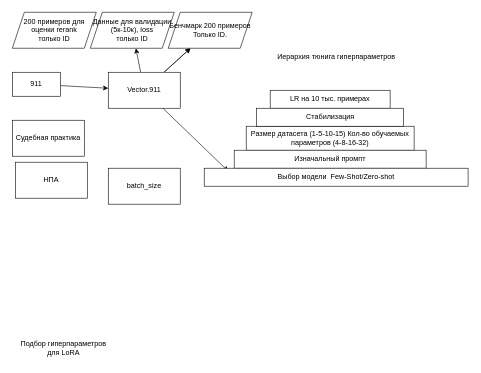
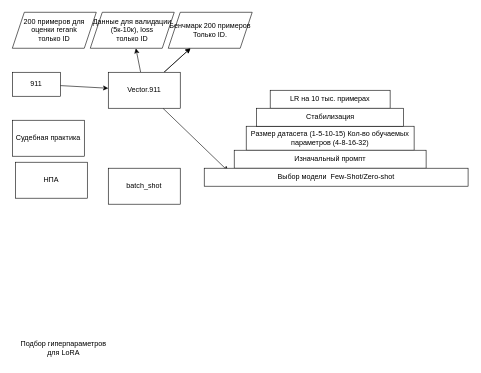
(336, 57) -> none
(144, 186) -> (144, 186)
